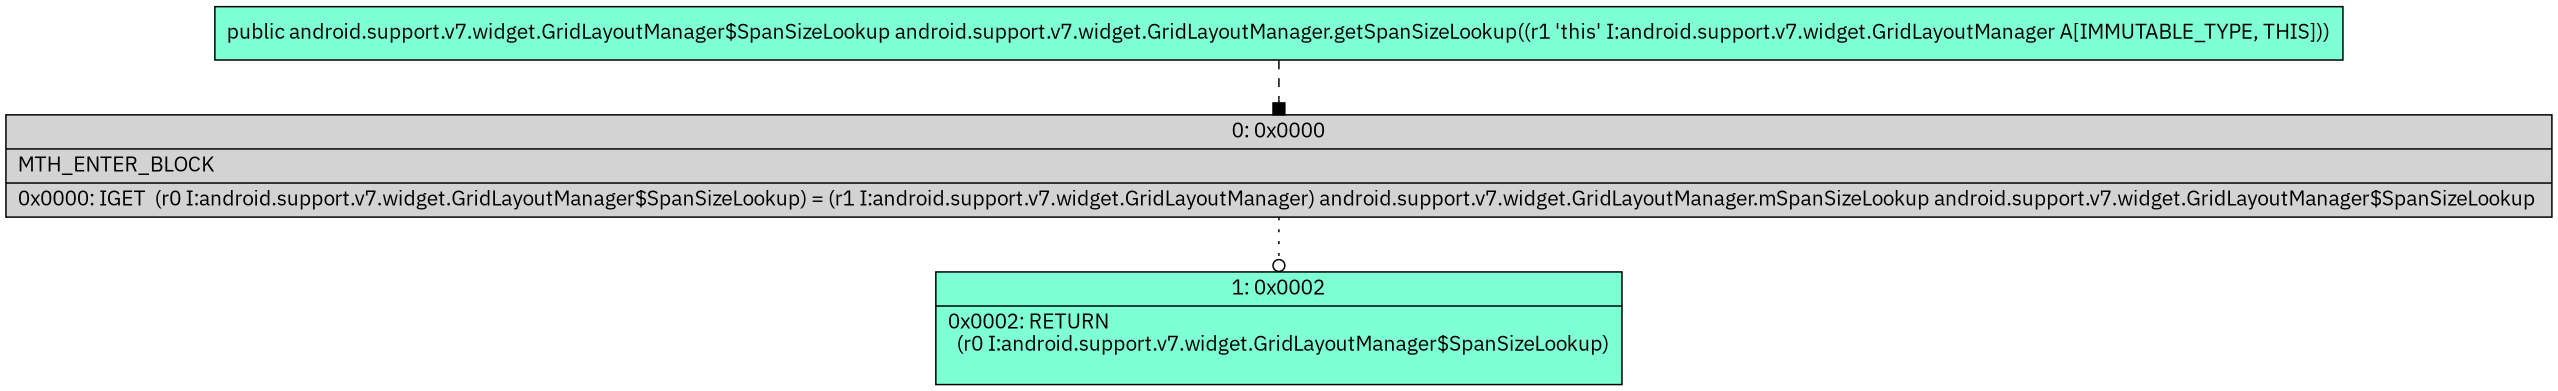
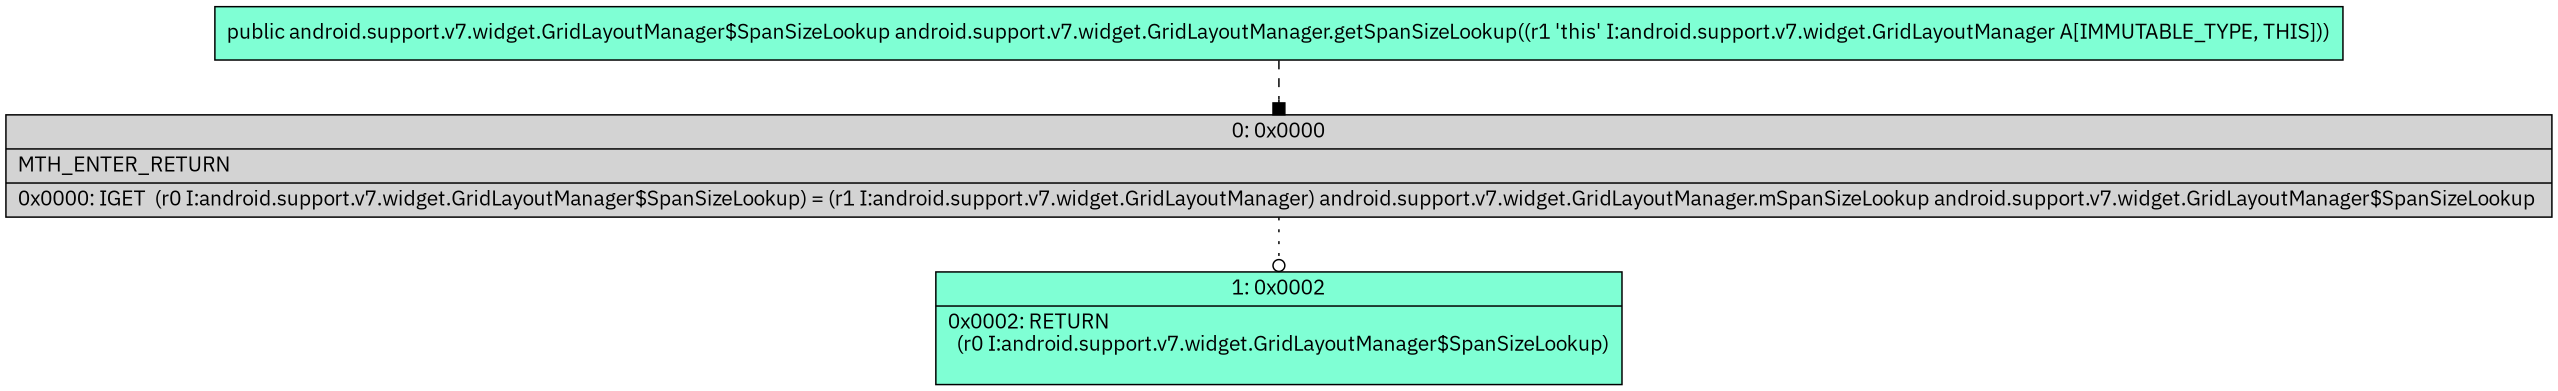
(116, 165) -> (124, 165)
